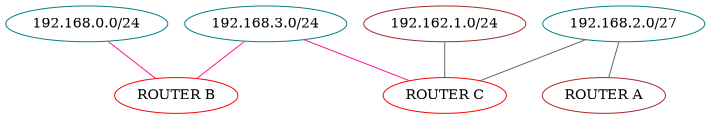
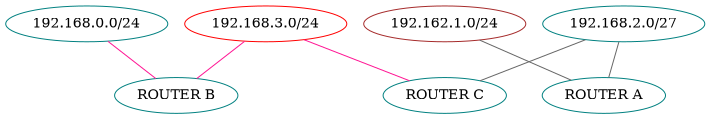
(266, 24) -> (266, 24)
(445, 60) -> (521, 58)
(176, 95) -> (176, 95)
(445, 95) -> (445, 95)
(604, 95) -> (604, 95)
